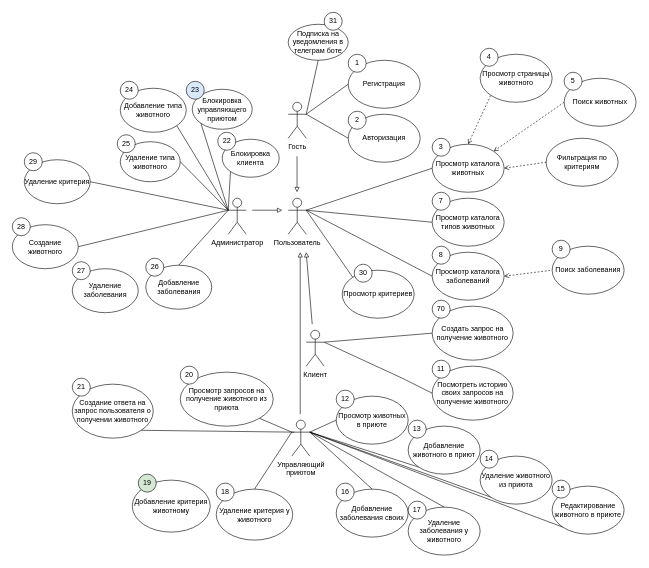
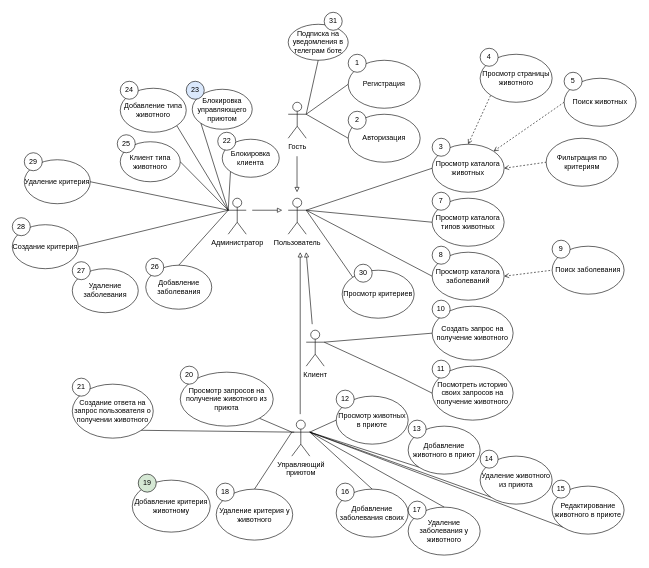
(150, 162) -> (150, 162)
(45, 247) -> (45, 247)
(441, 309) -> (441, 309)
